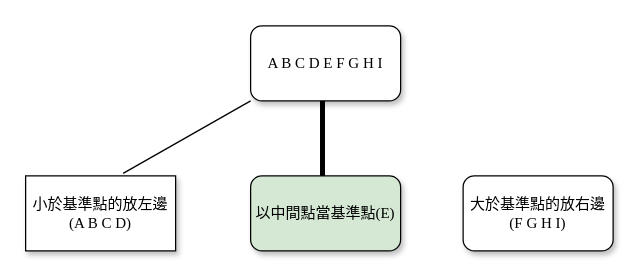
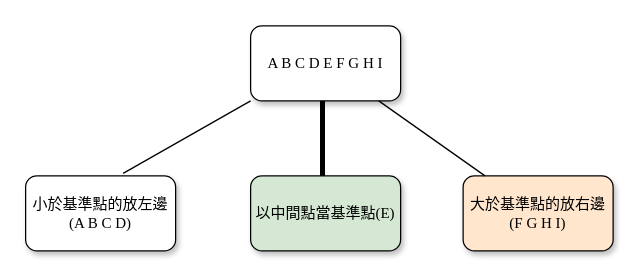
none -> (432, 138)
(101, 213) -> (101, 213)
(538, 213) -> (538, 213)
